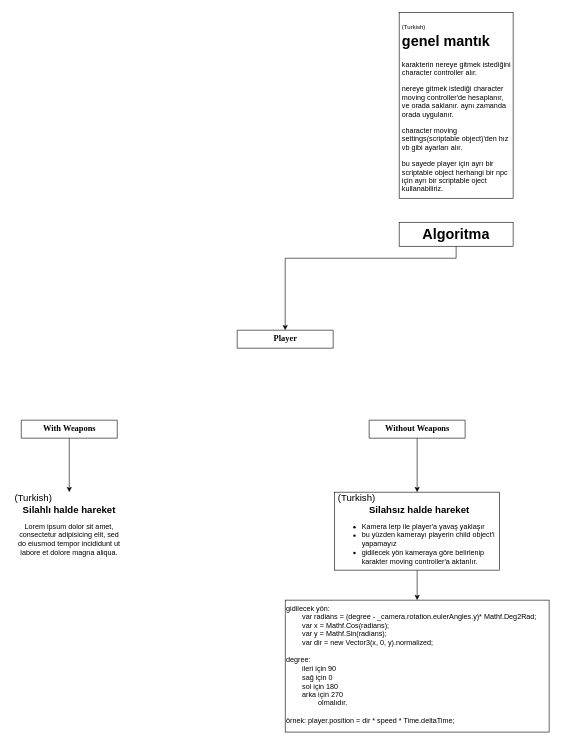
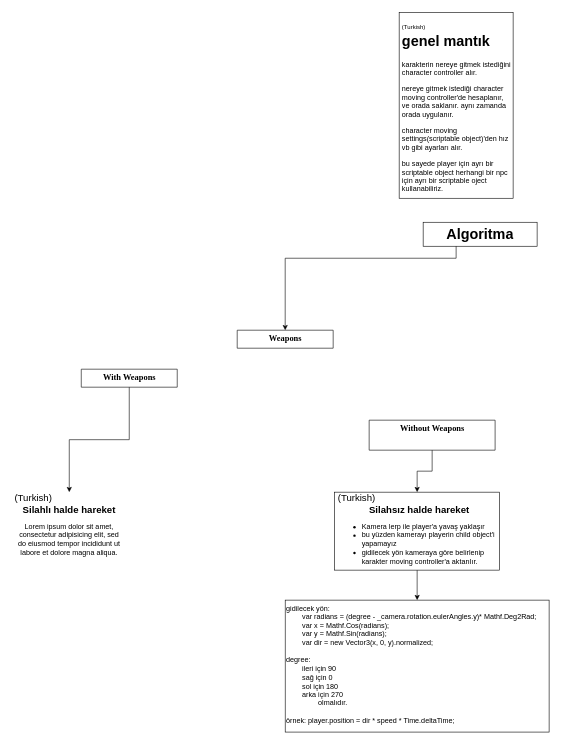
(456, 234) -> (480, 234)
(286, 339) -> (286, 339)
(69, 429) -> (129, 378)
(417, 429) -> (432, 435)
